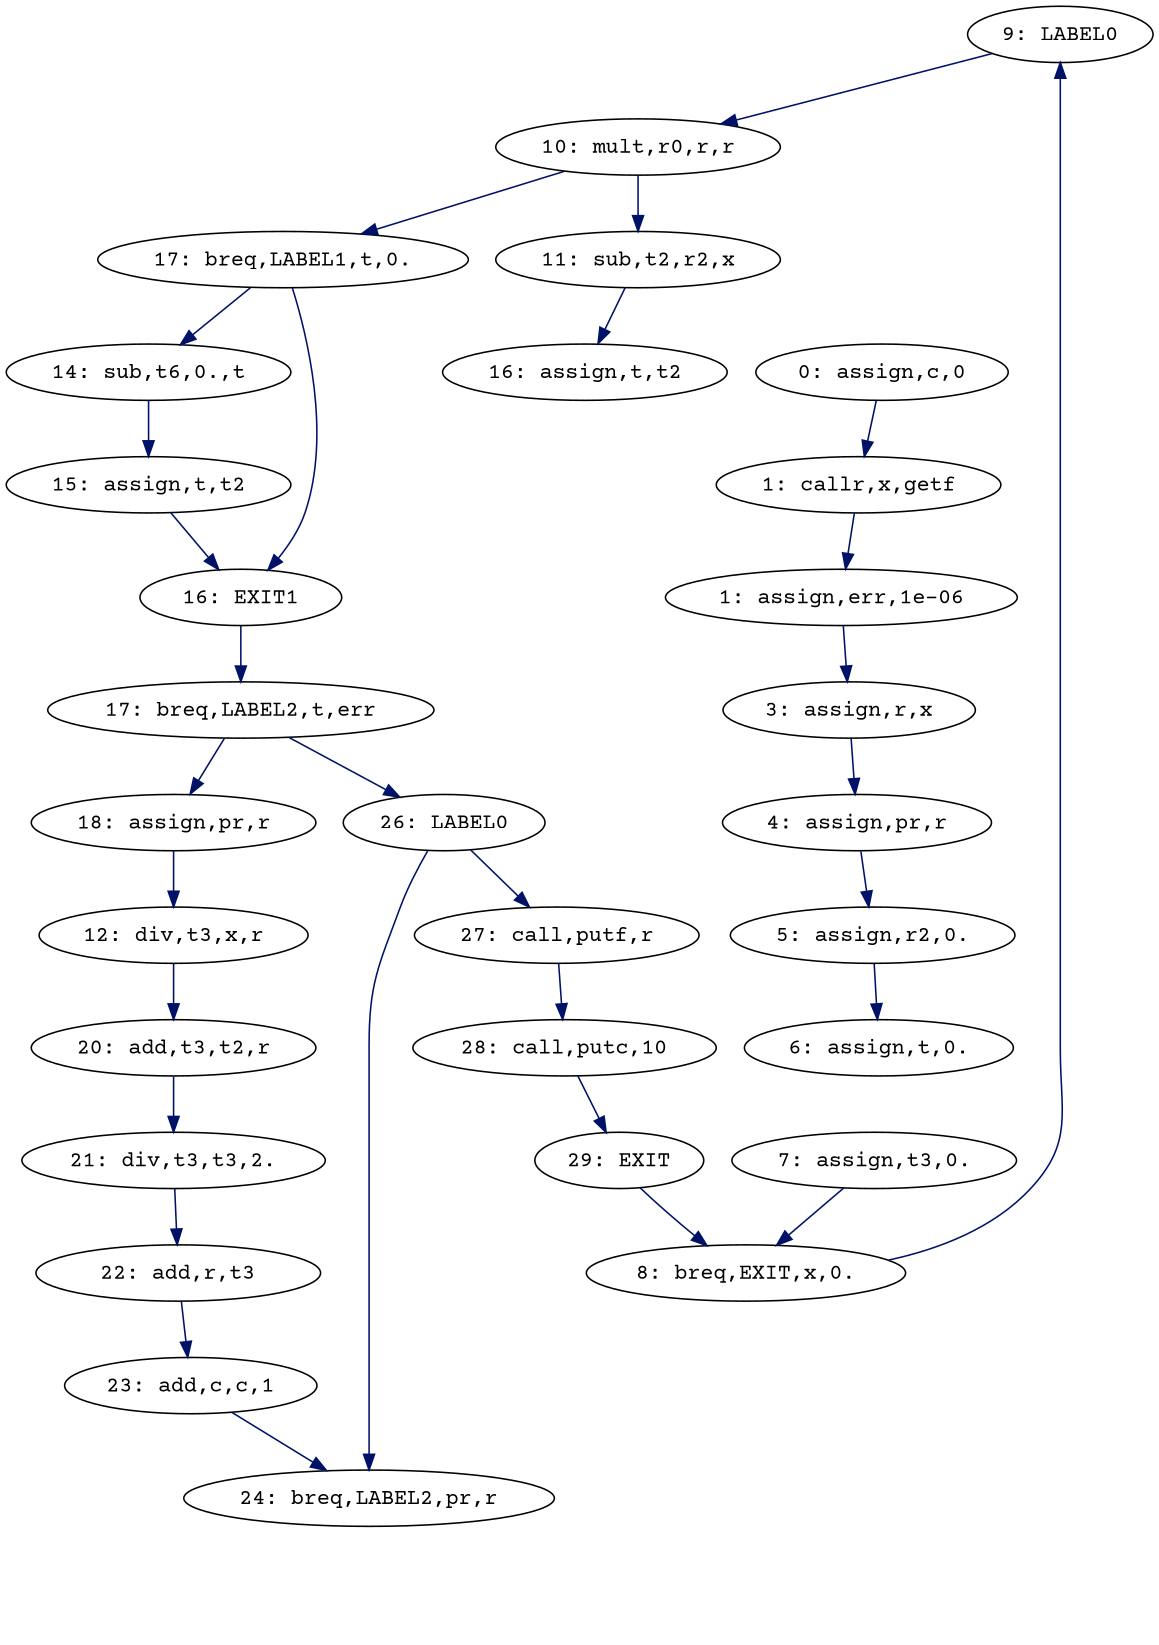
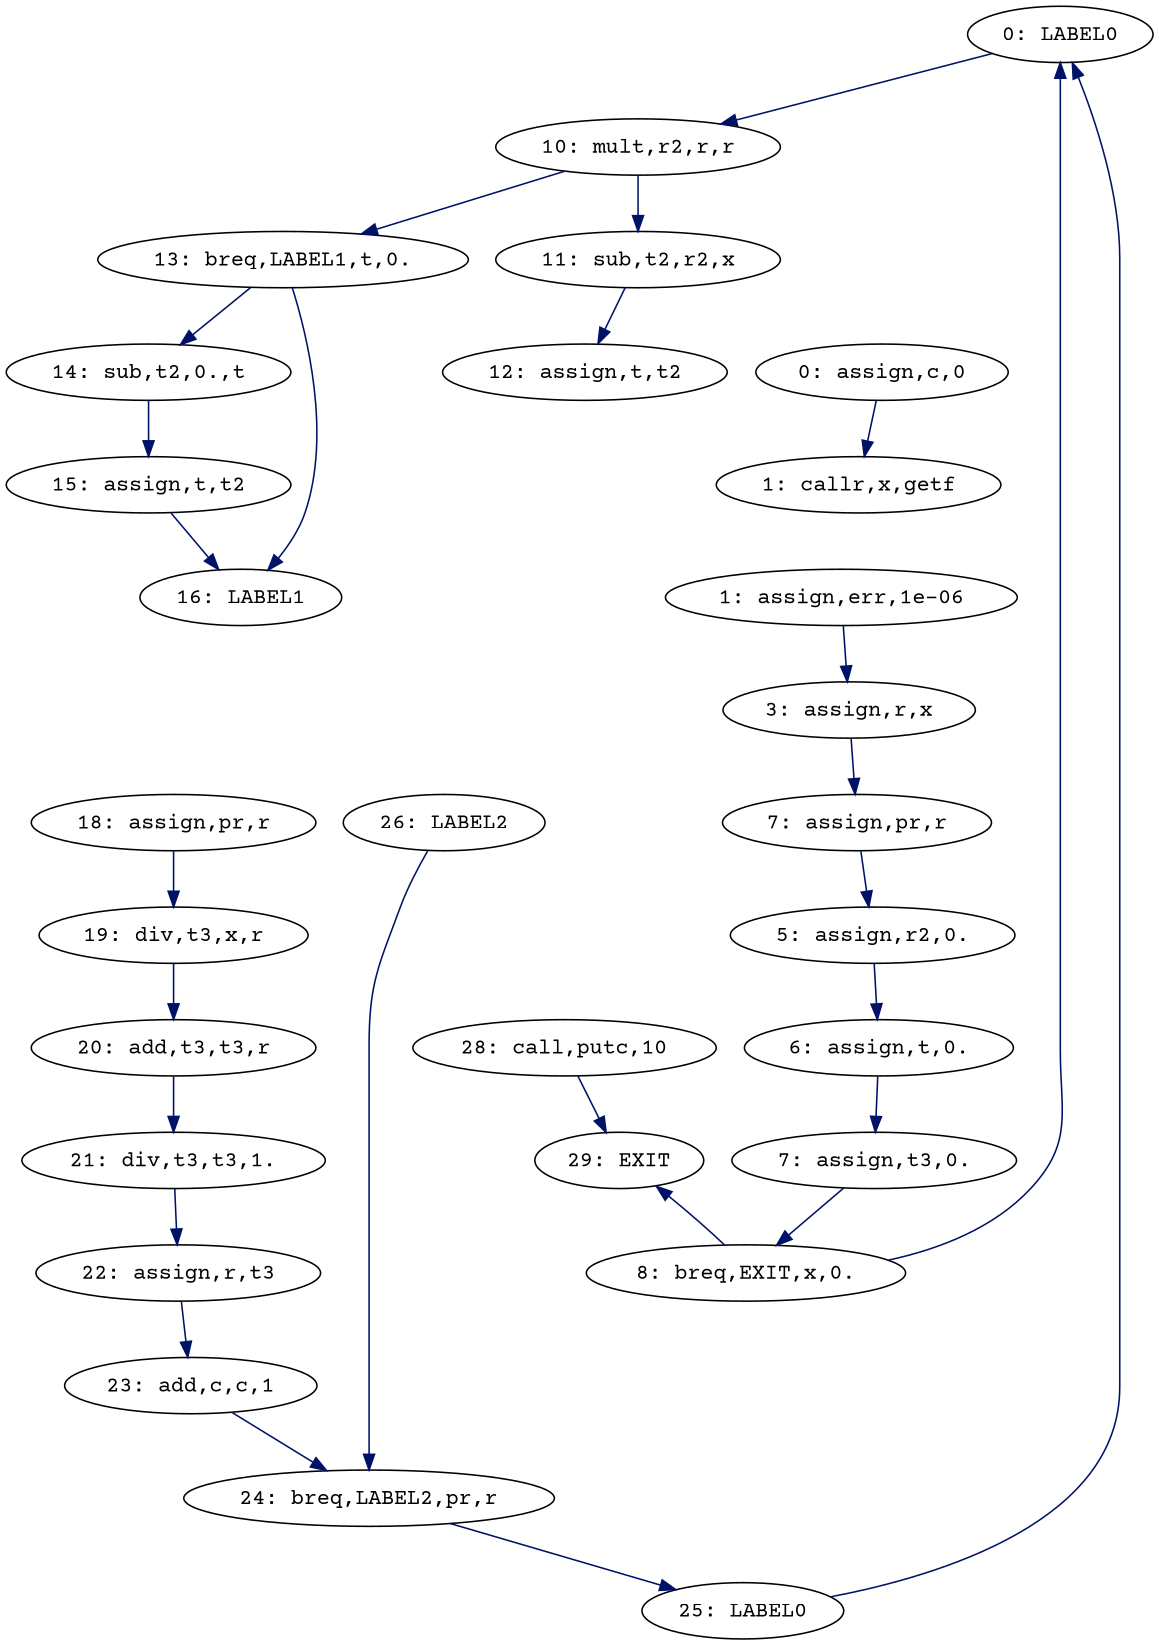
(1060, 34) -> (1060, 34)
(638, 147) -> (638, 147)
(283, 260) -> (283, 260)
(149, 372) -> (149, 372)
(585, 372) -> (585, 372)
(851, 533) -> none
(241, 597) -> (241, 597)
(241, 710) -> none
(444, 823) -> (444, 823)
(857, 823) -> (857, 823)
(174, 935) -> (174, 935)
(557, 935) -> none
(174, 1048) -> (174, 1048)
none -> (877, 1096)
(174, 1160) -> (174, 1160)
(667, 1212) -> (697, 1220)
(178, 1273) -> (178, 1273)
none -> (743, 1611)
